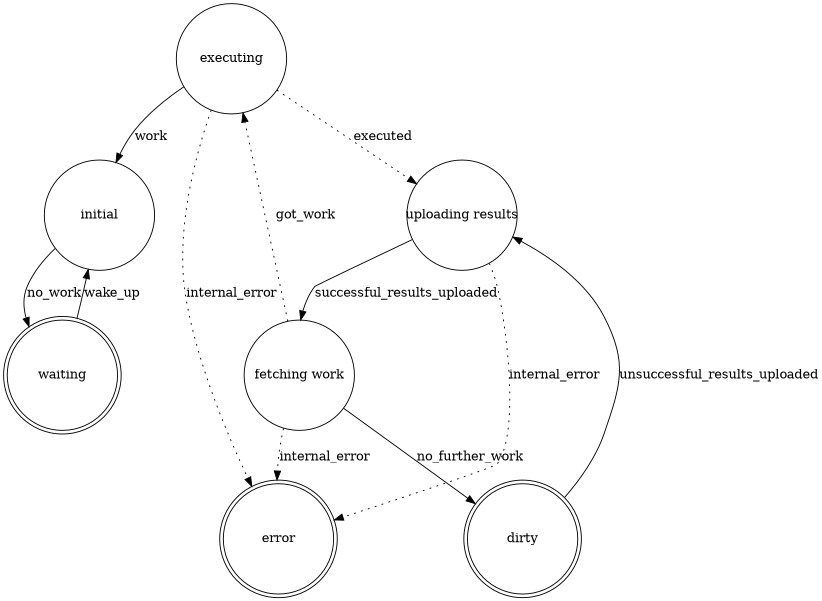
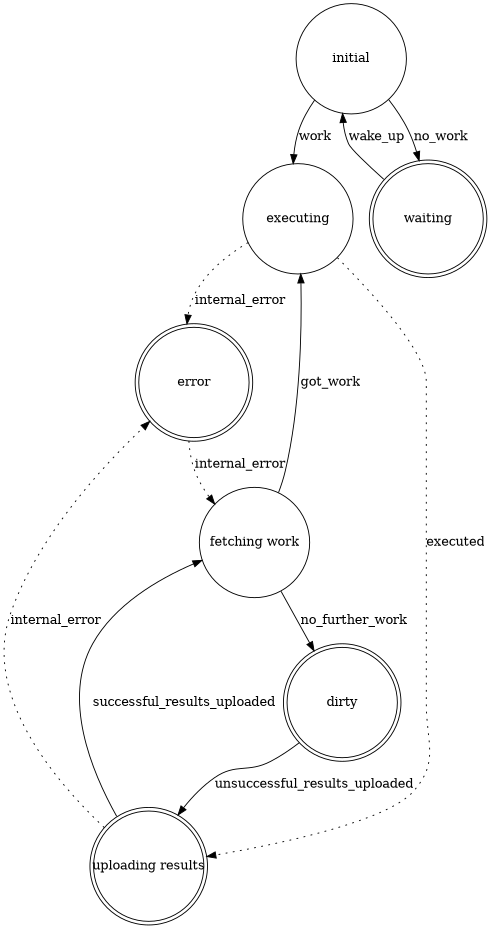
(147, 116) -> (300, 126)
(462, 215) -> (149, 866)
(266, 222) -> (298, 389)
(279, 450) -> (195, 471)
